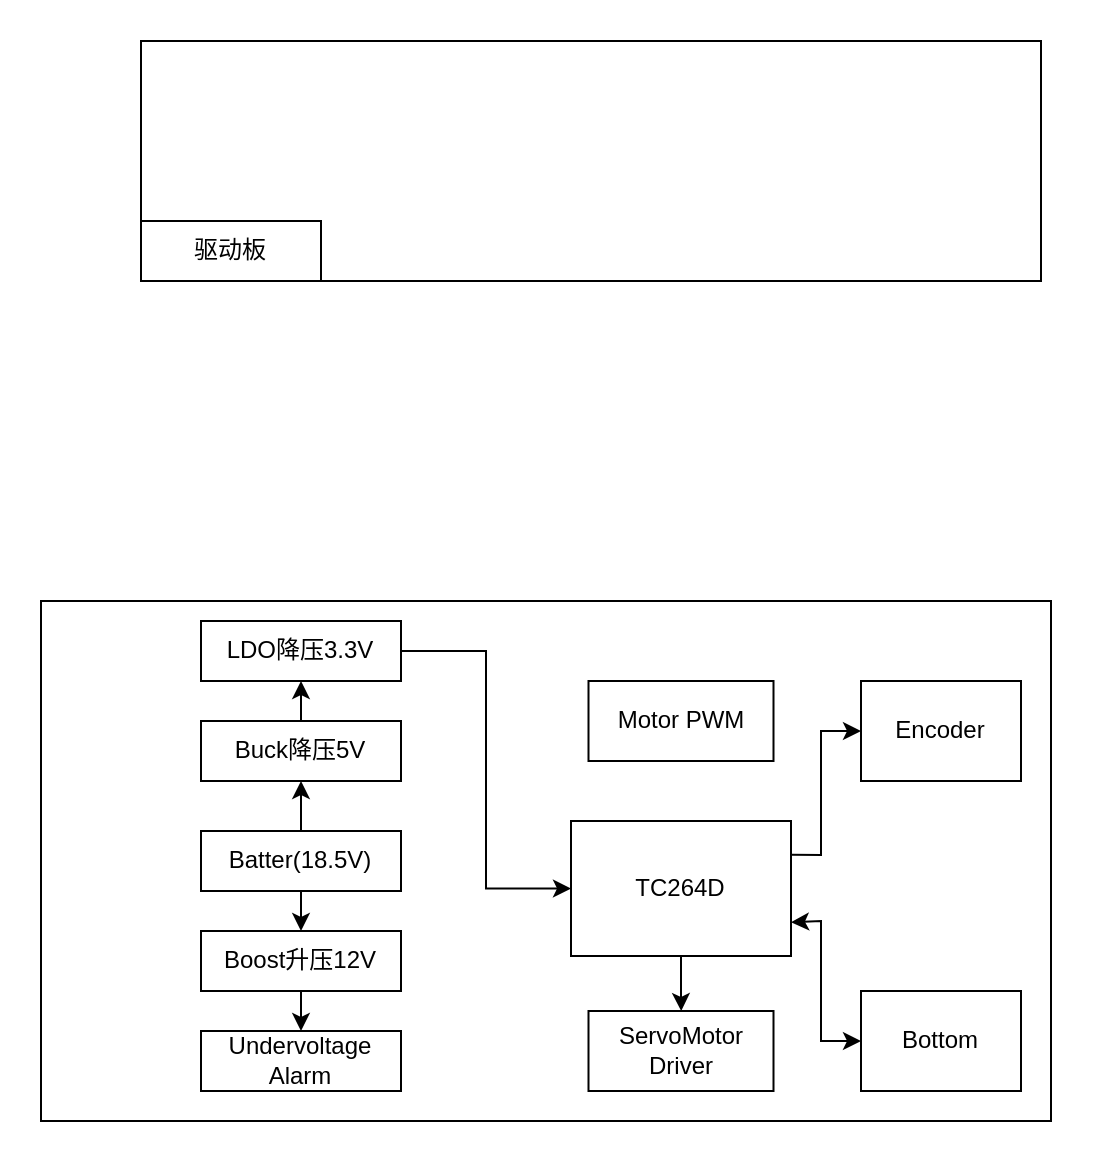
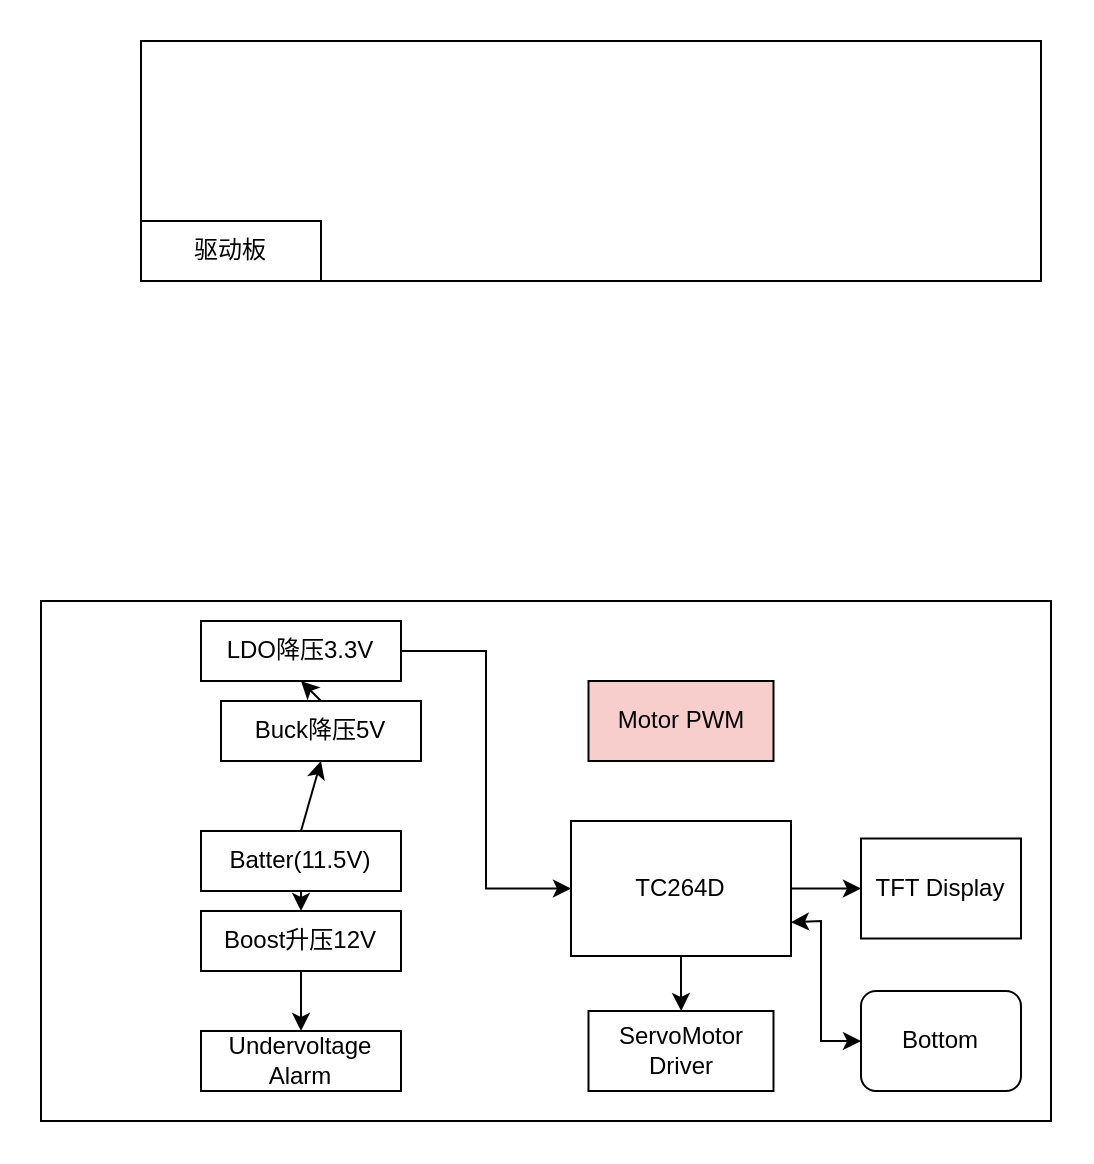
(681, 721) -> (681, 721)
(941, 731) -> none
(301, 751) -> (321, 731)
(821, 795) -> none
(301, 861) -> (301, 861)
none -> (819, 889)
none -> (941, 889)
(301, 961) -> (301, 941)
(941, 1041) -> (941, 1041)
